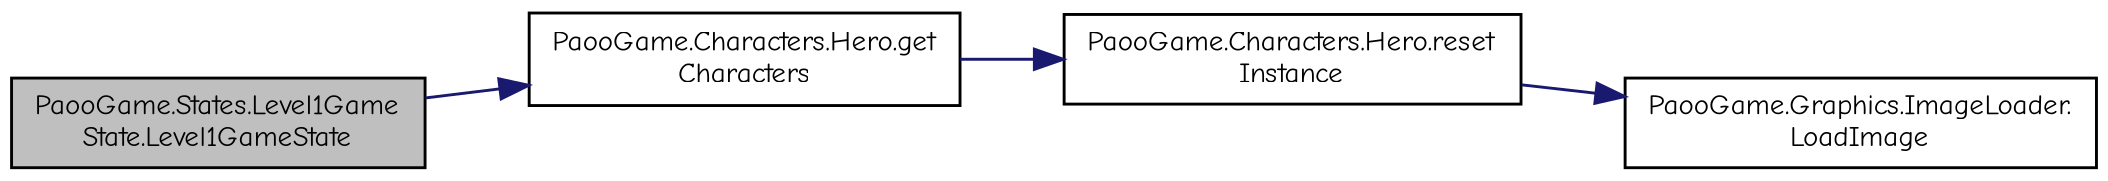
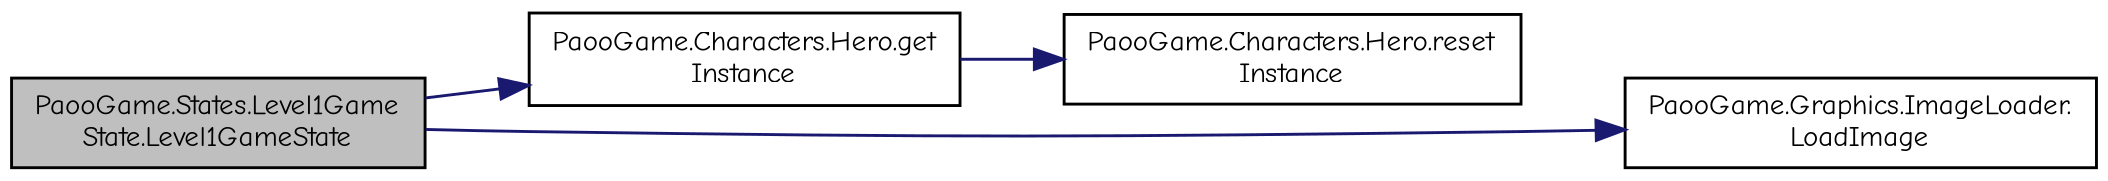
(745, 59) -> (745, 59)
(1559, 89) -> (1011, 136)
